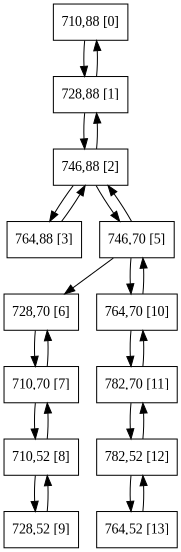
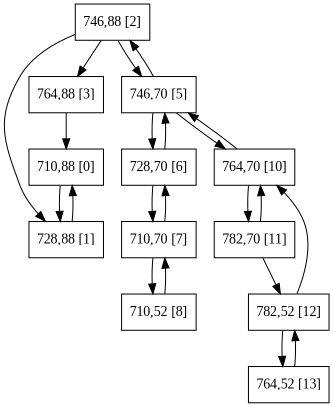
(84, 126) -> none
none -> (166, 136)
(71, 208) -> (66, 126)
(144, 426) -> (308, 241)
(41, 530) -> none
